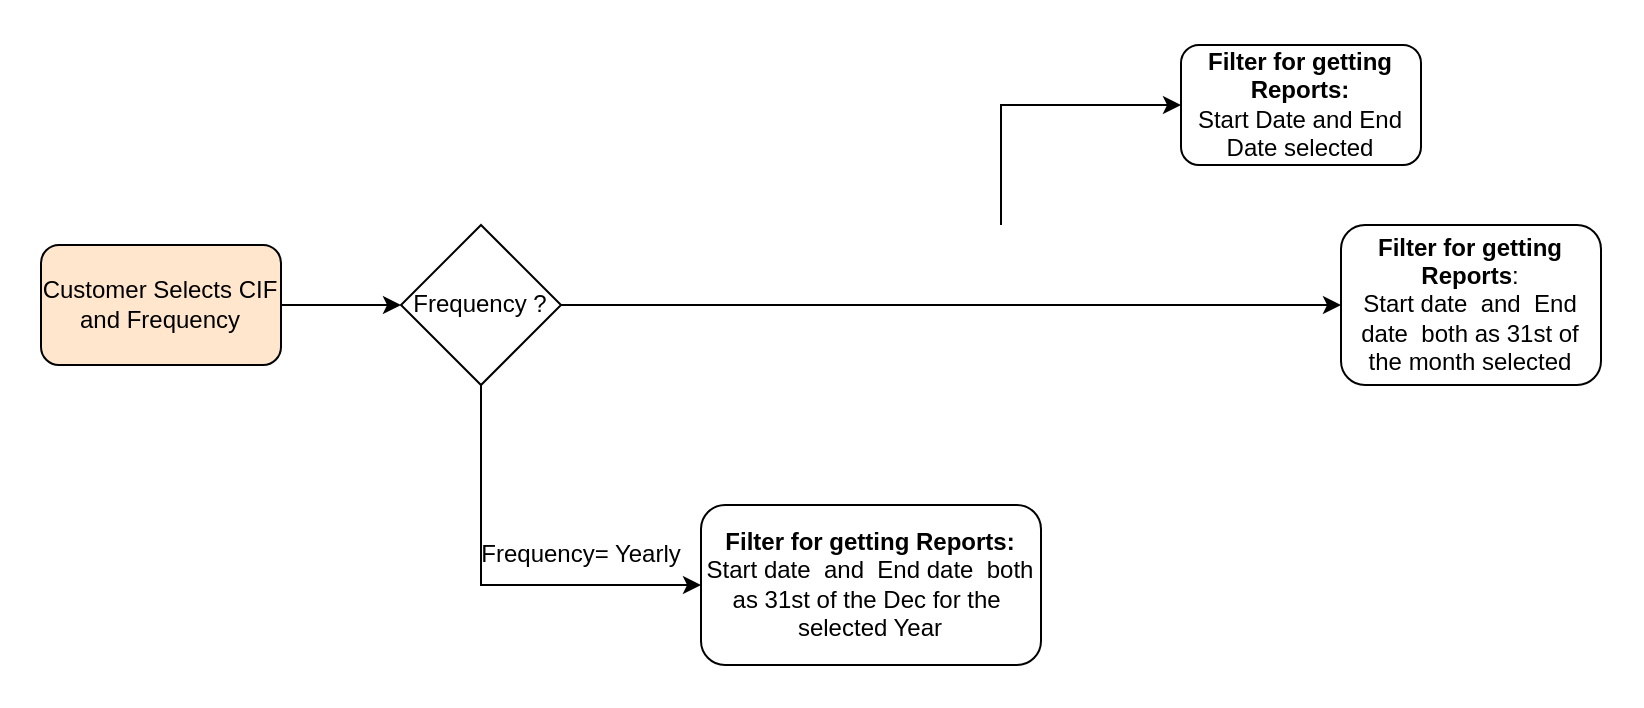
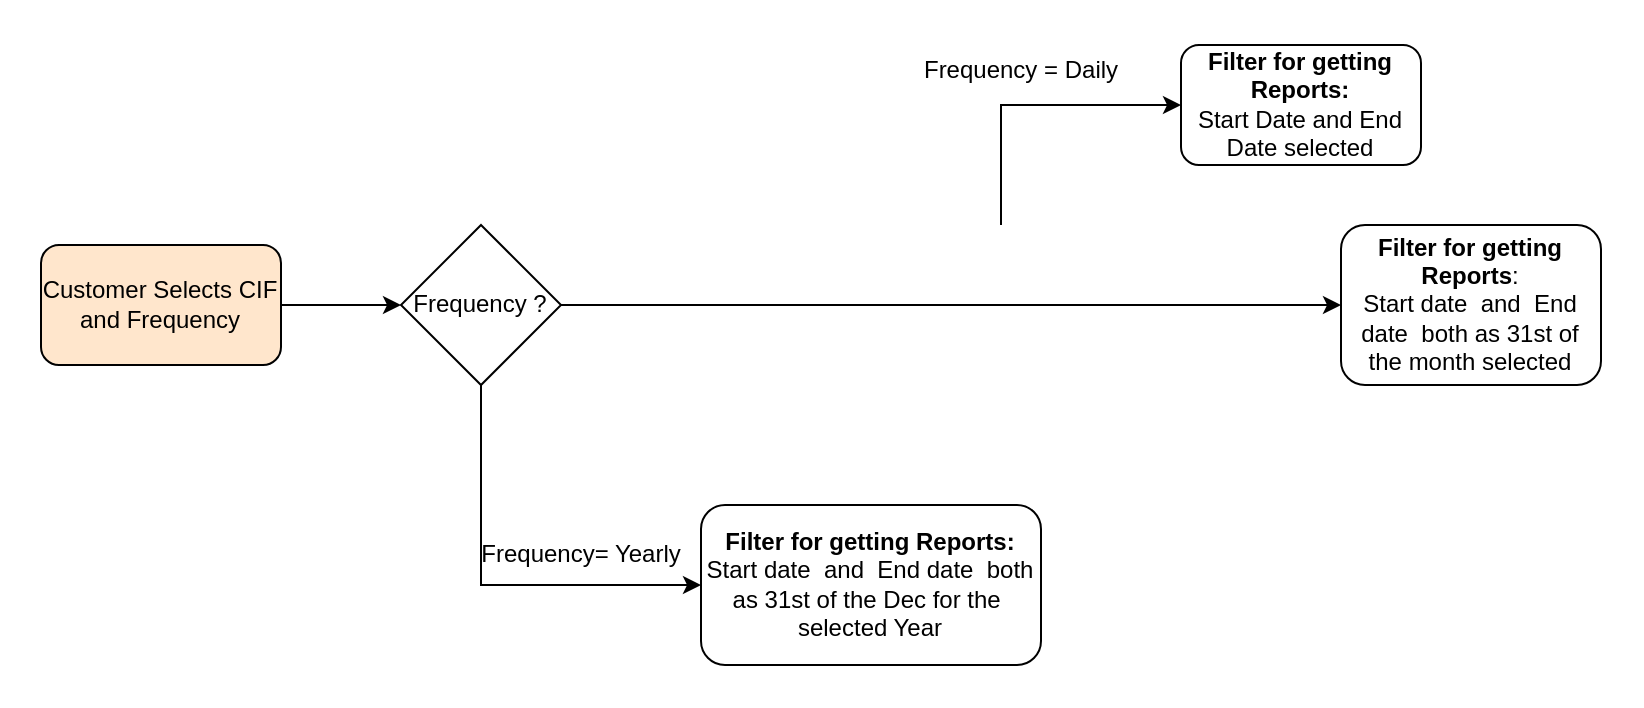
none -> (1021, 71)
